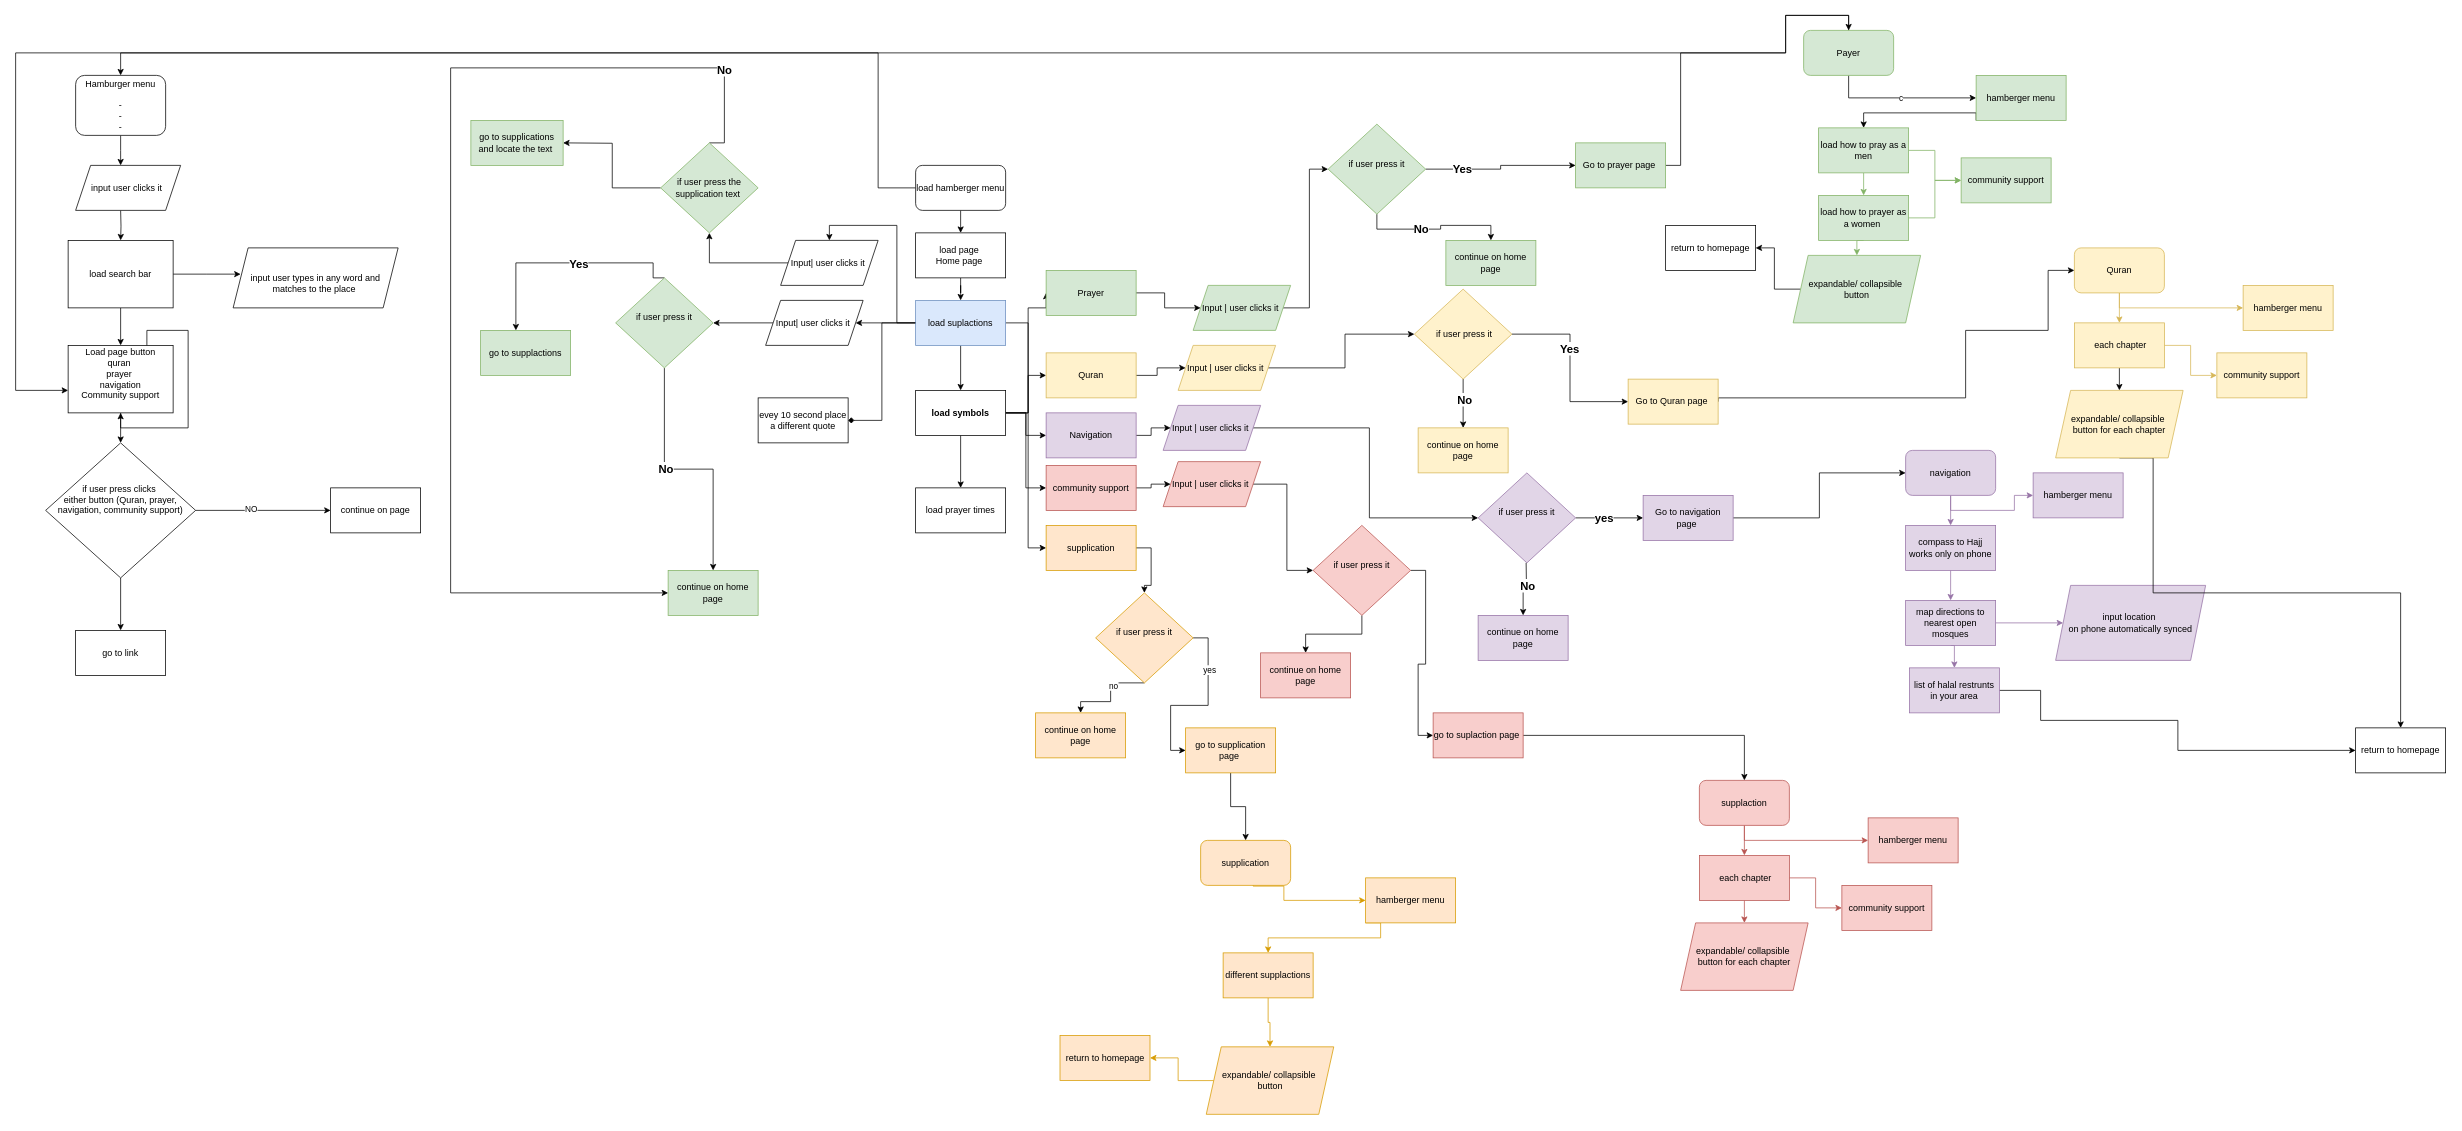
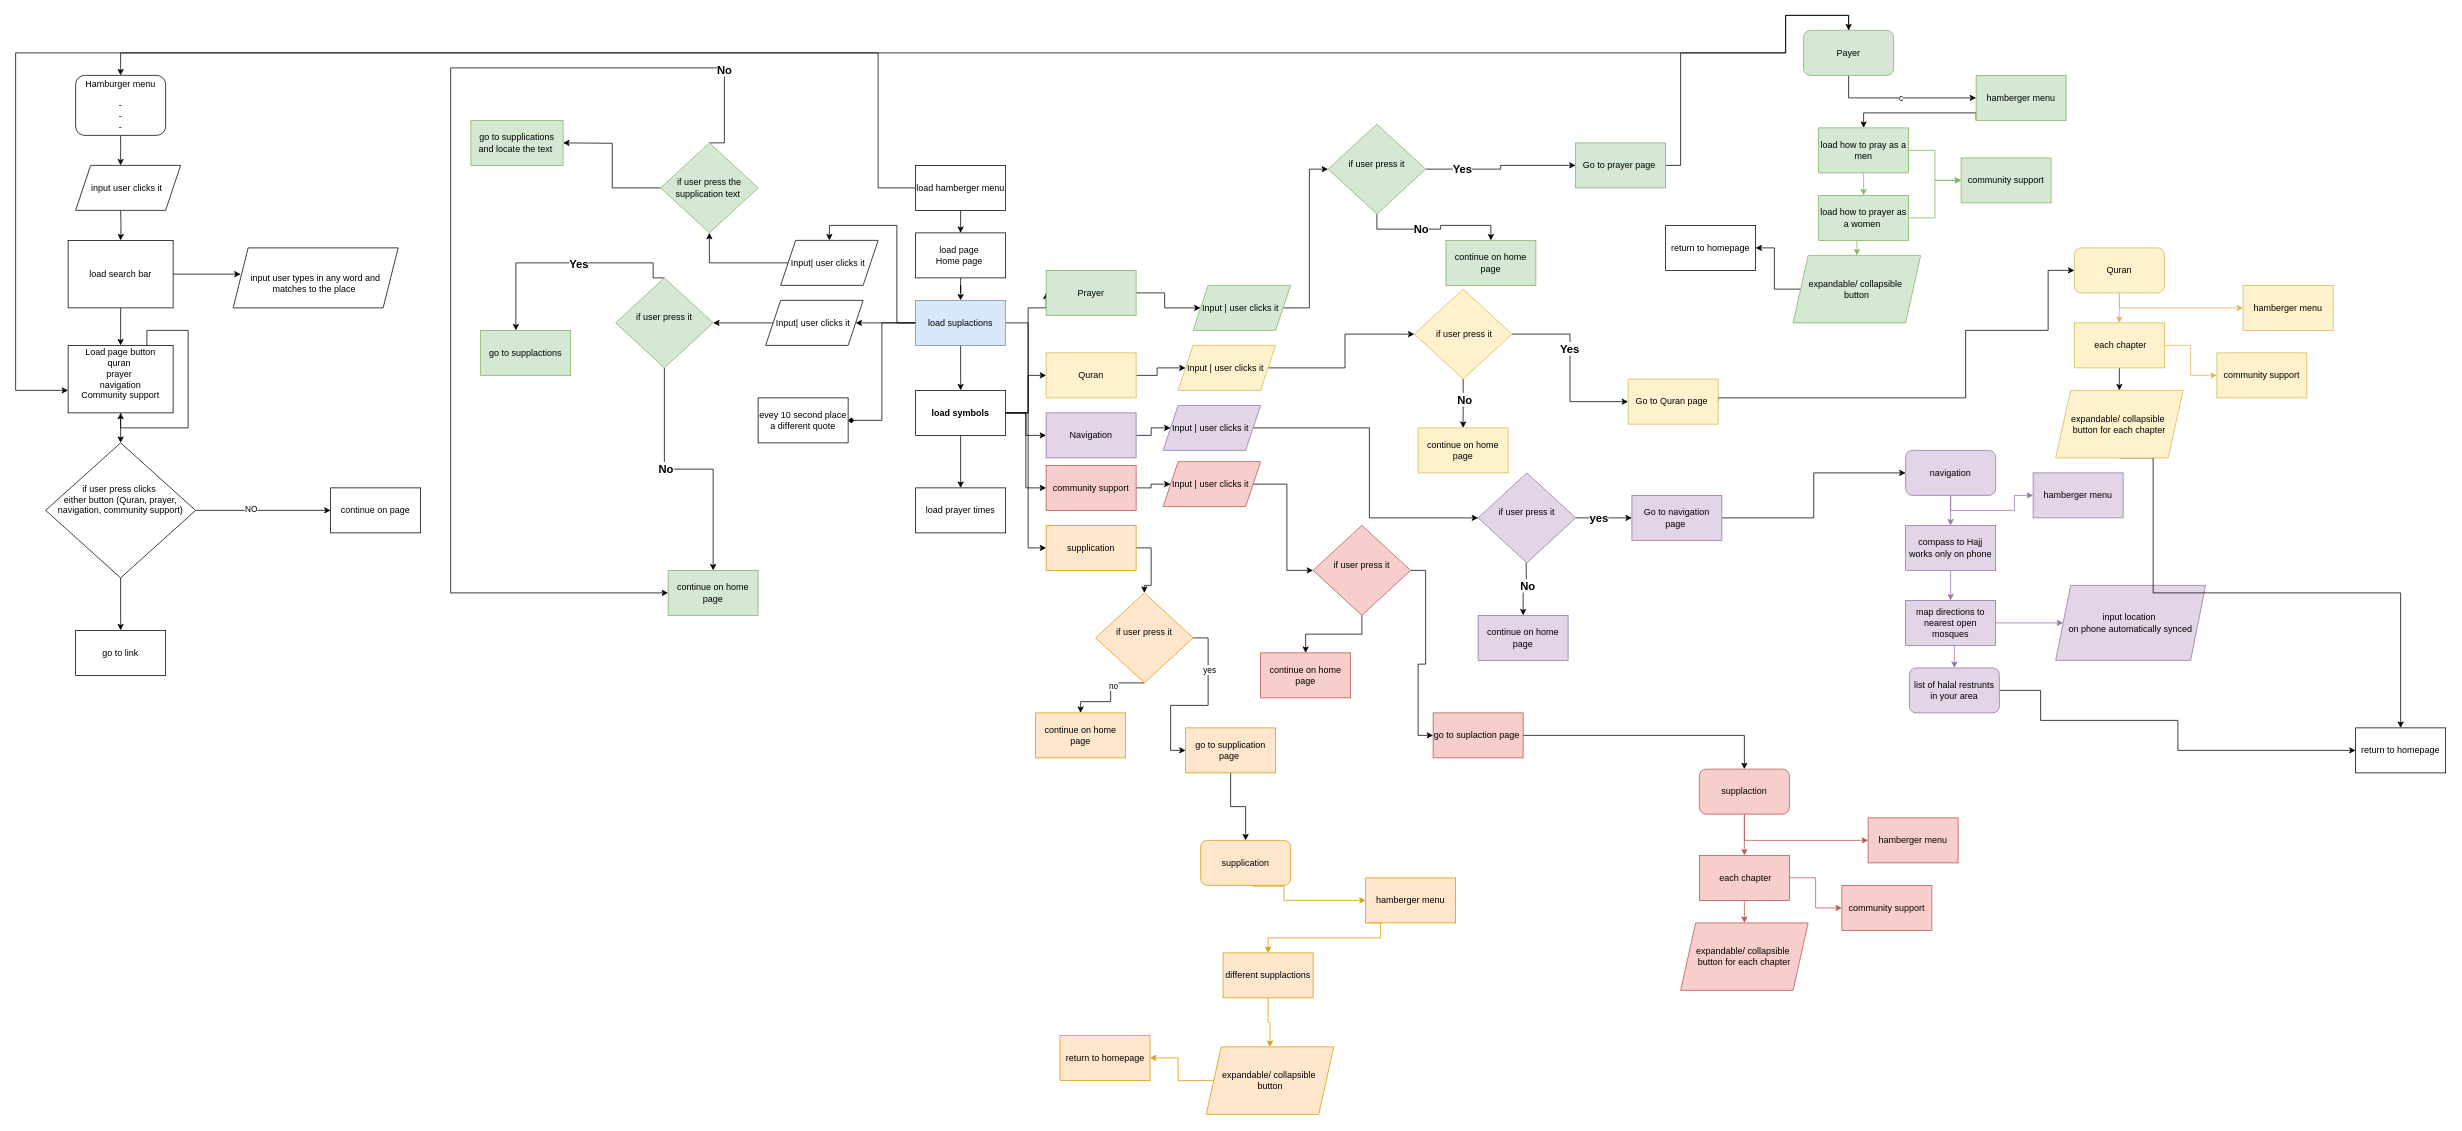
(960, 188) -> (960, 188)
(1688, 518) -> (1677, 518)
(1954, 690) -> (1954, 690)
(1744, 803) -> (1744, 792)
